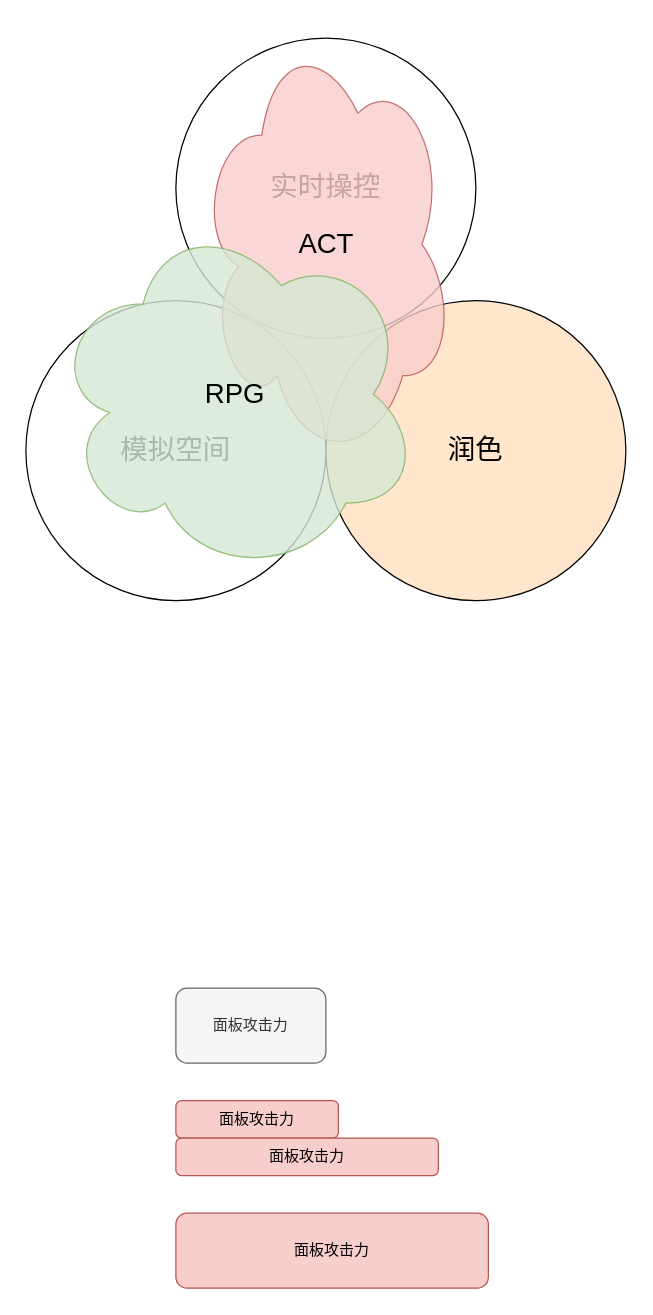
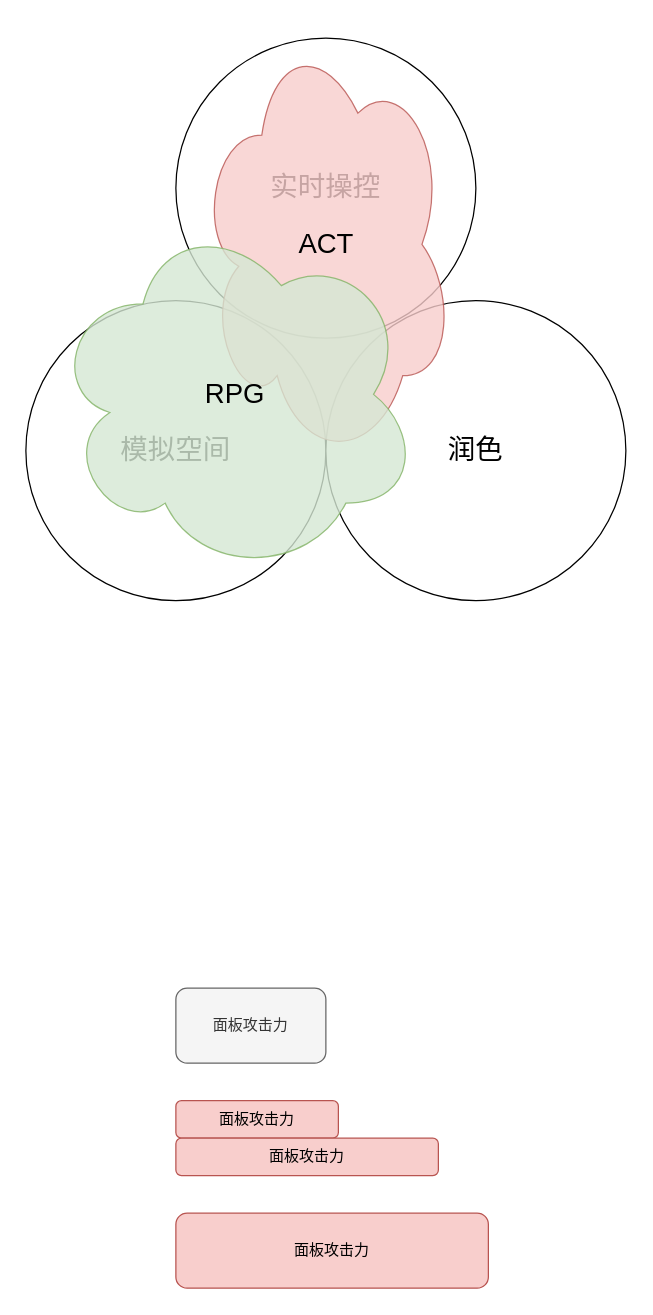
(476, 451) -> (476, 451)
